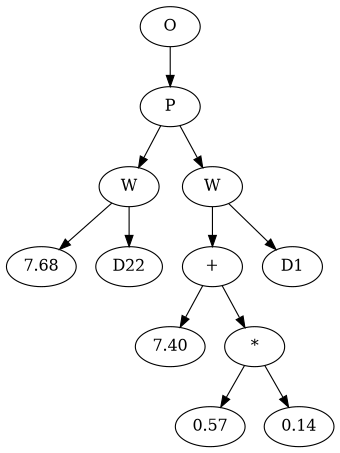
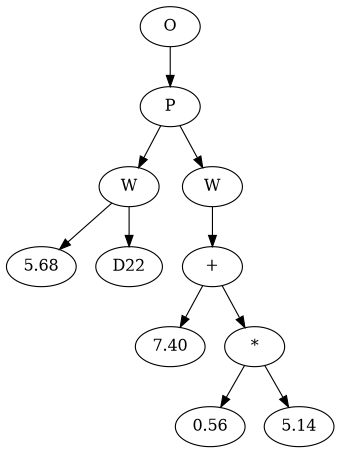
(41, 267) -> (41, 267)
(292, 267) -> none
(210, 427) -> (210, 427)
(299, 427) -> (299, 427)
